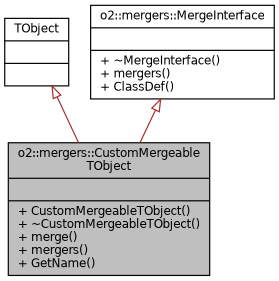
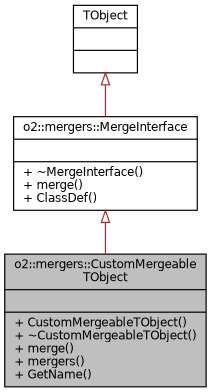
(136, 74) -> (53, 185)
(68, 120) -> (105, 101)
